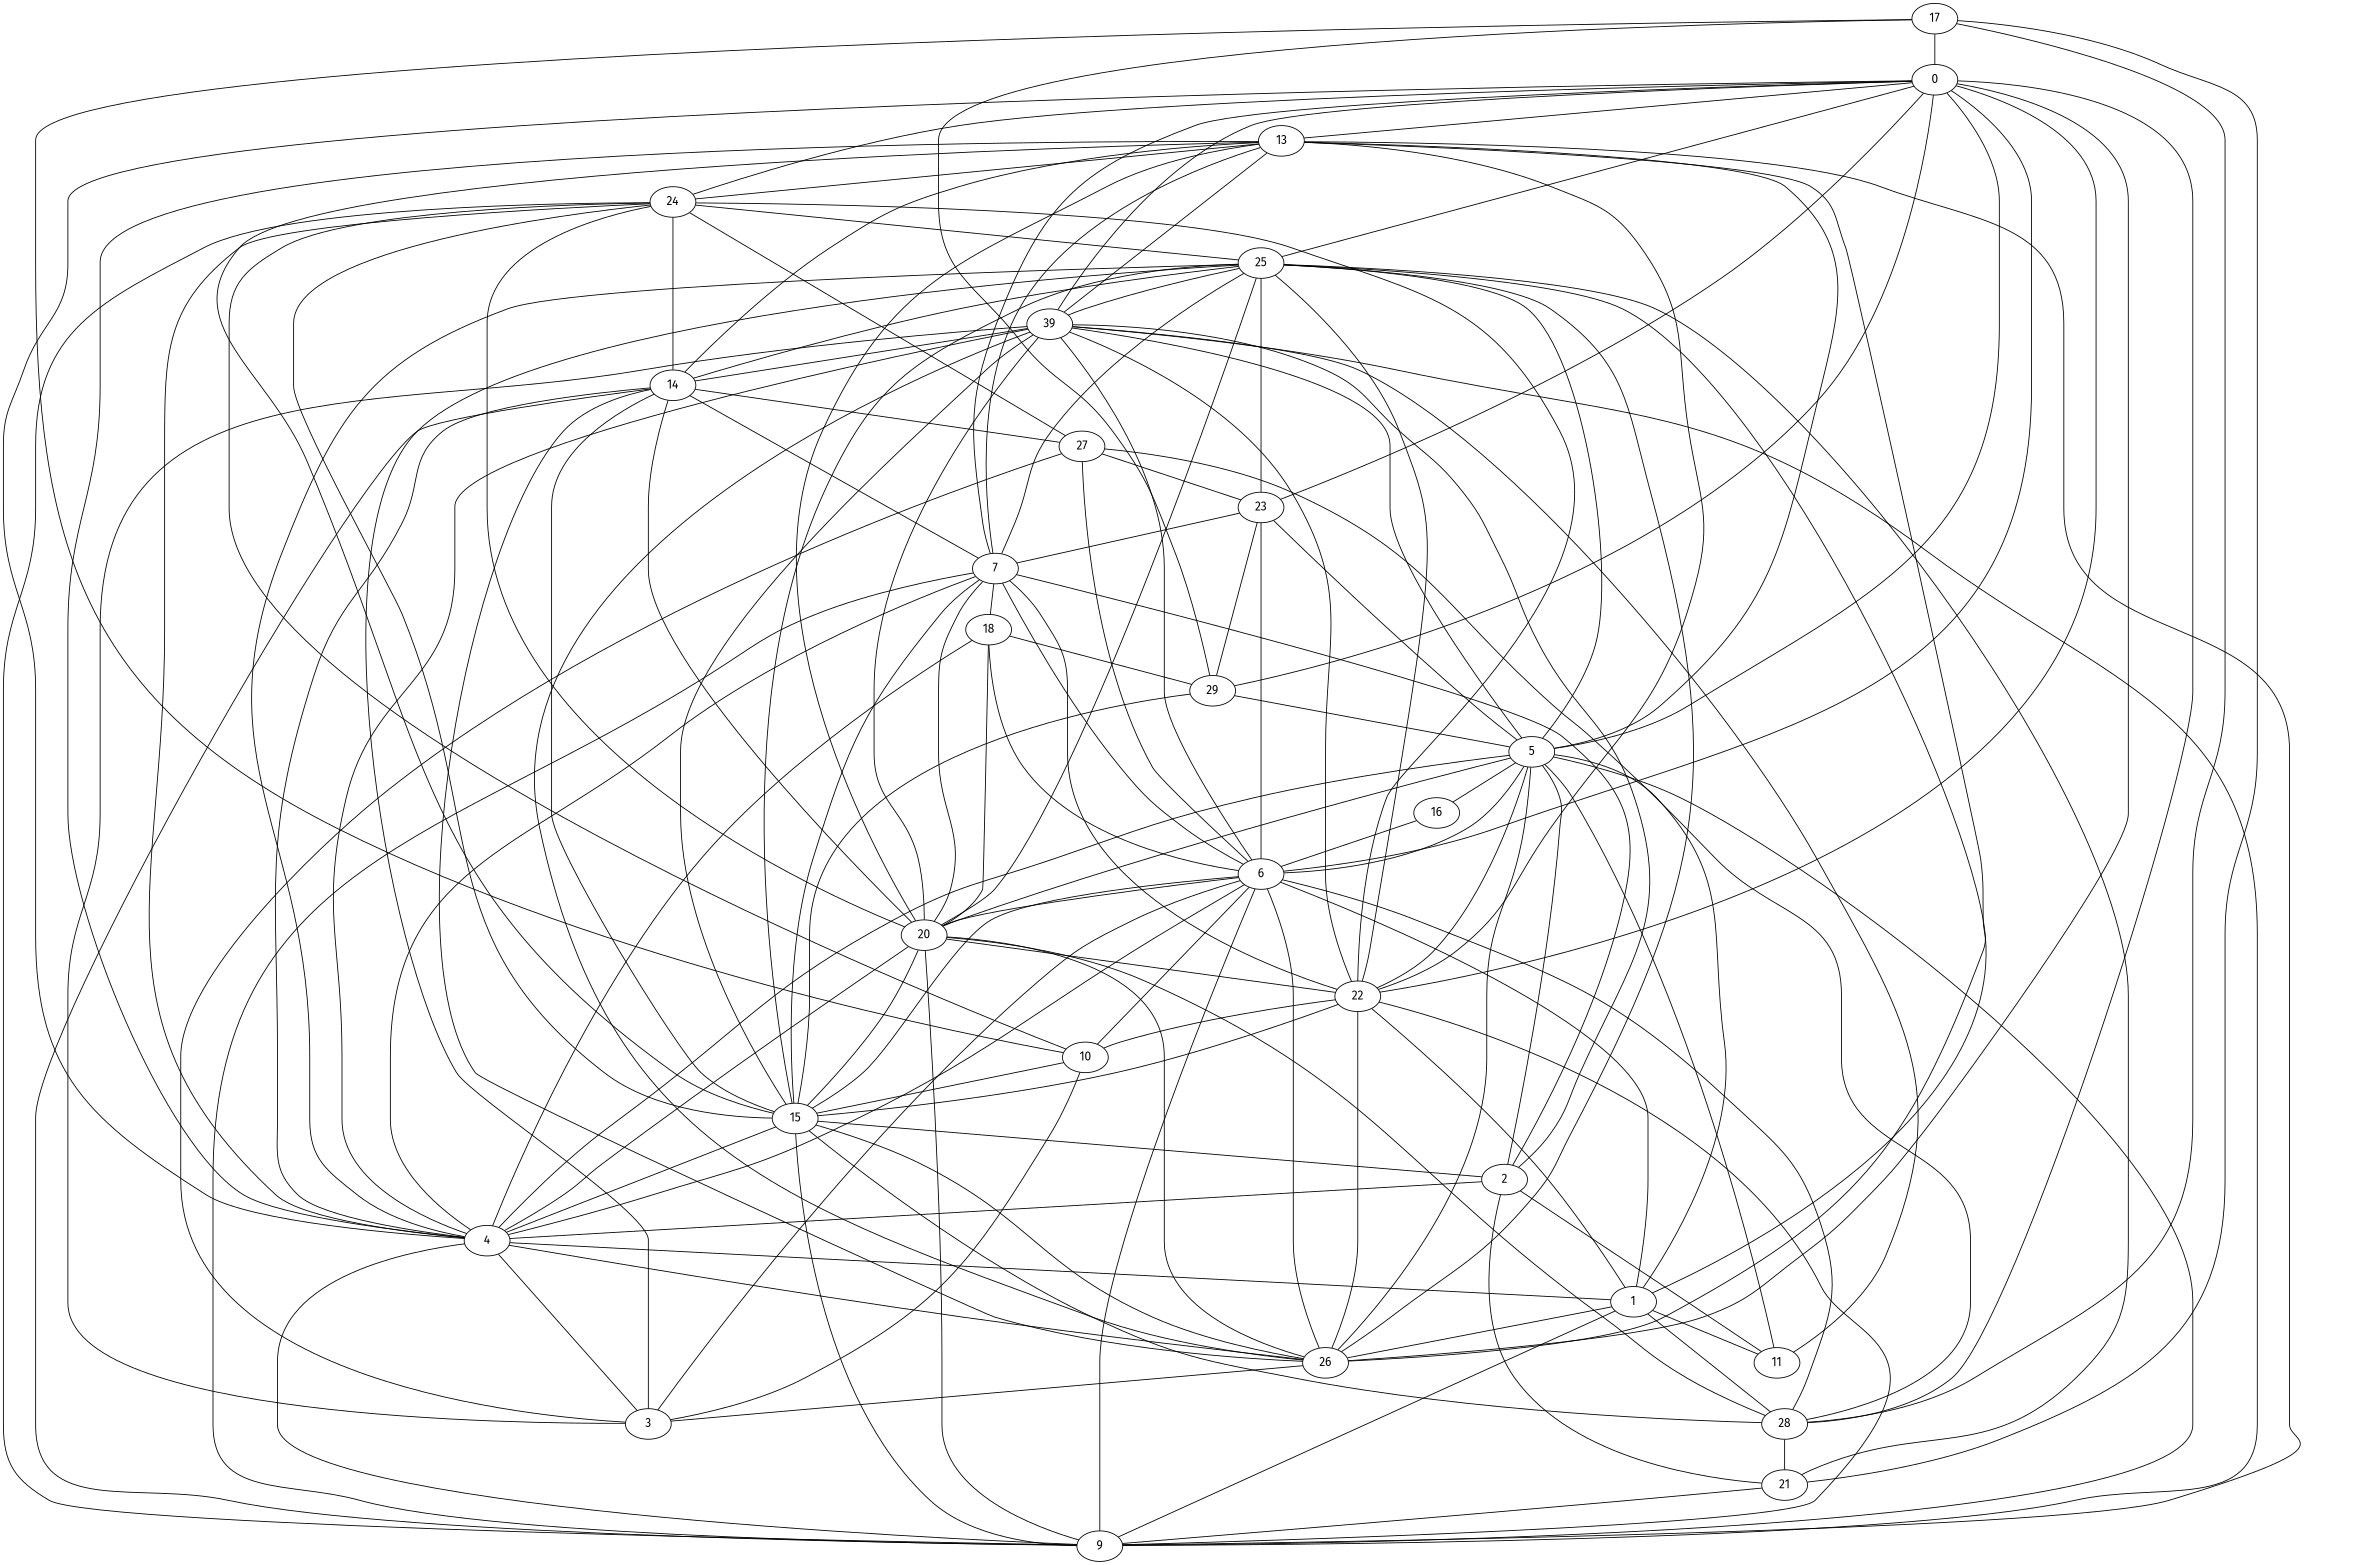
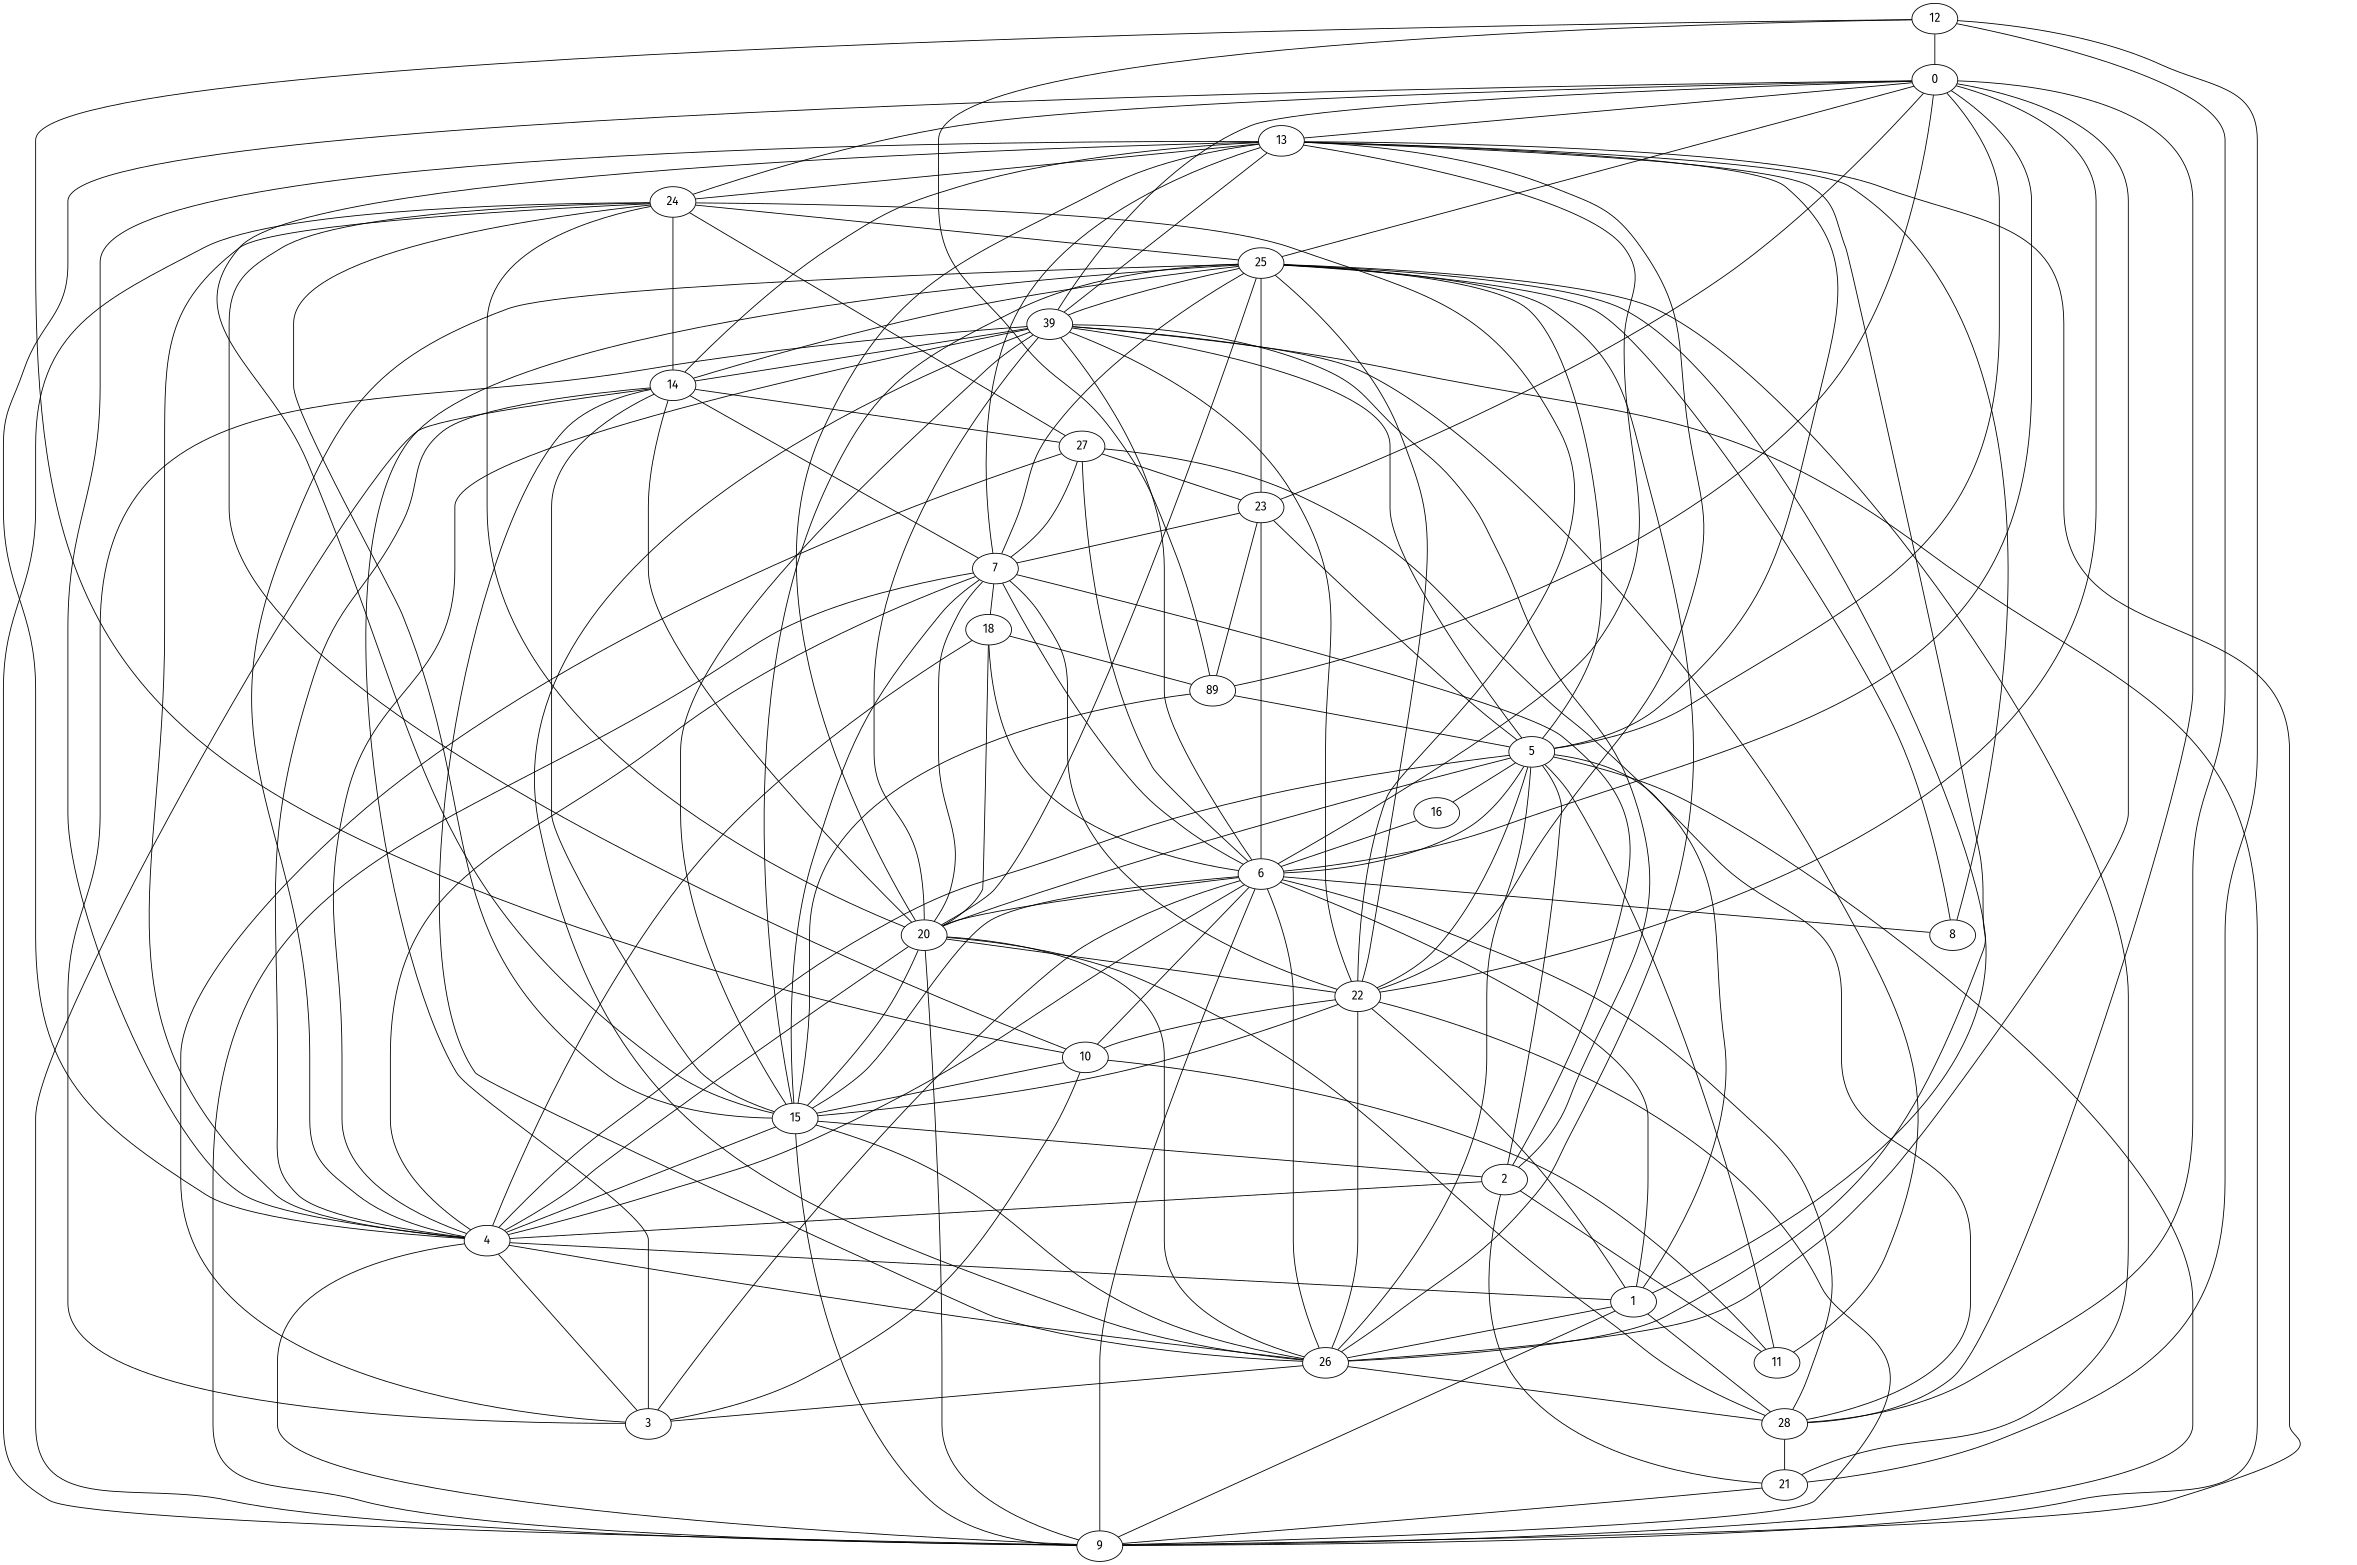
(1935, 19) -> (1935, 19)
(1290, 111) -> (1052, 515)
none -> (1635, 472)
(1213, 691) -> (1213, 691)
none -> (1953, 935)
(1705, 1332) -> (1451, 1131)
(1229, 1365) -> (1555, 1393)
